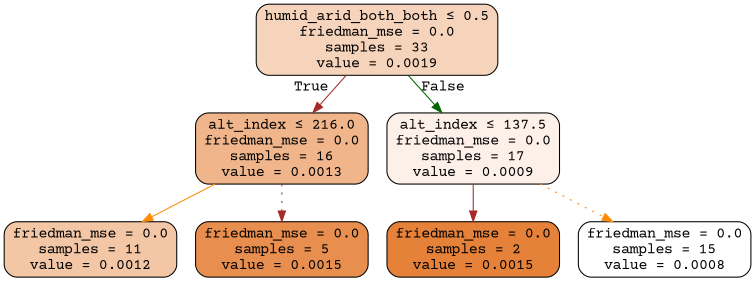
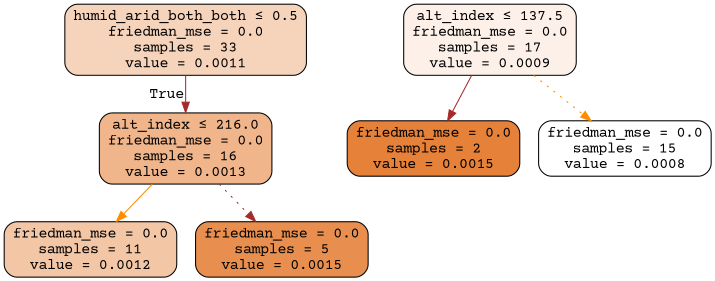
(377, 63) -> (186, 63)
(421, 90) -> none
